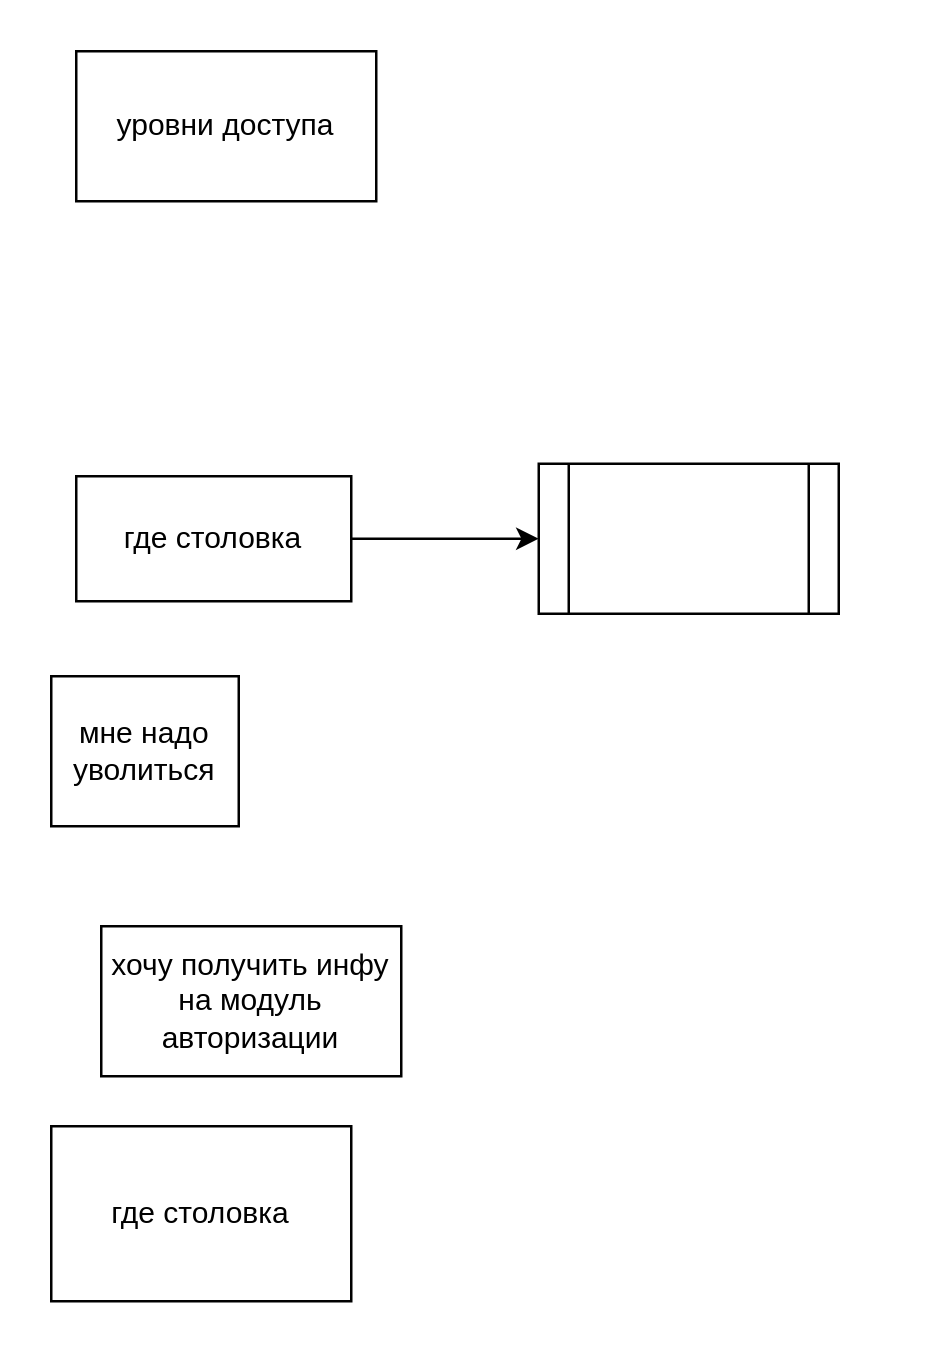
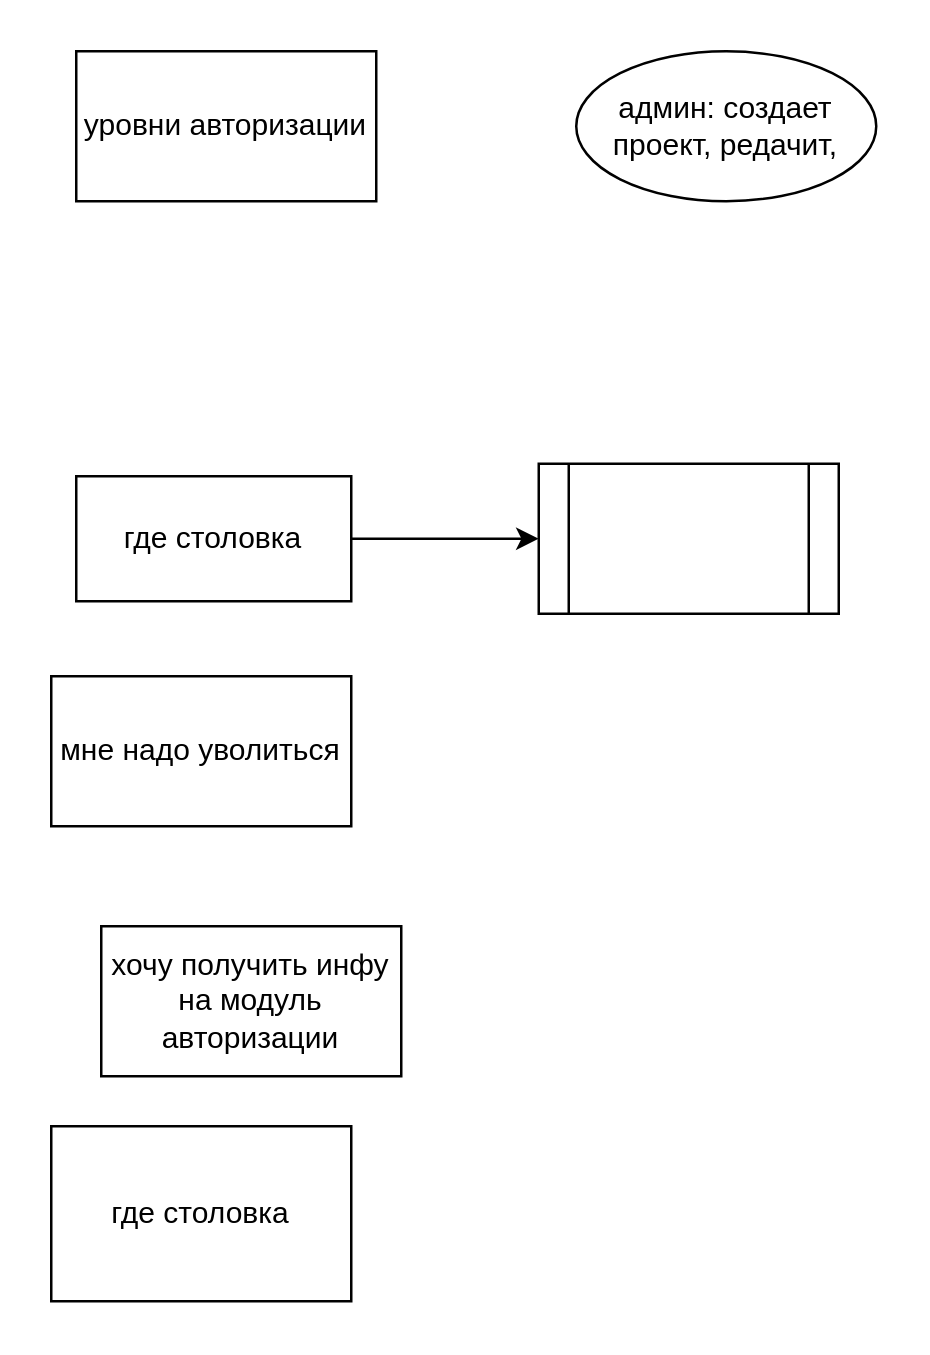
(226, 126) -> (226, 126)
none -> (726, 126)
(145, 751) -> (201, 751)
